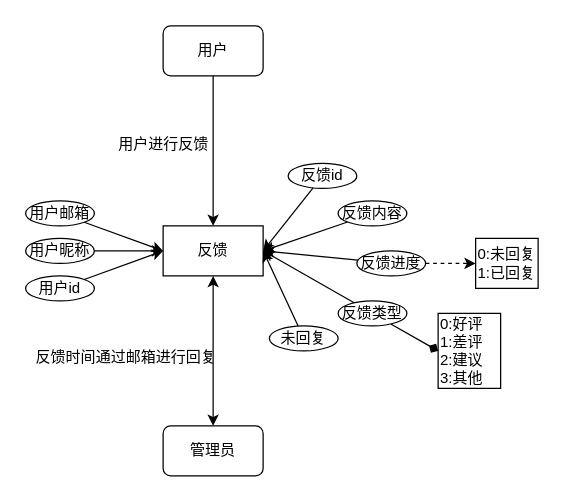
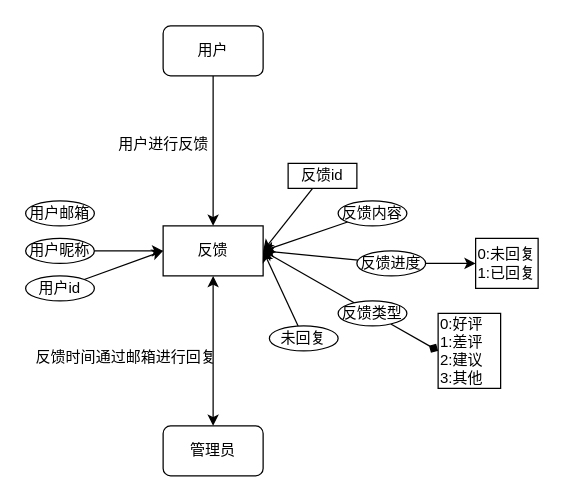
(323, 176) -> (323, 176)
(119, 235) -> none
(445, 263) -> (445, 263)
